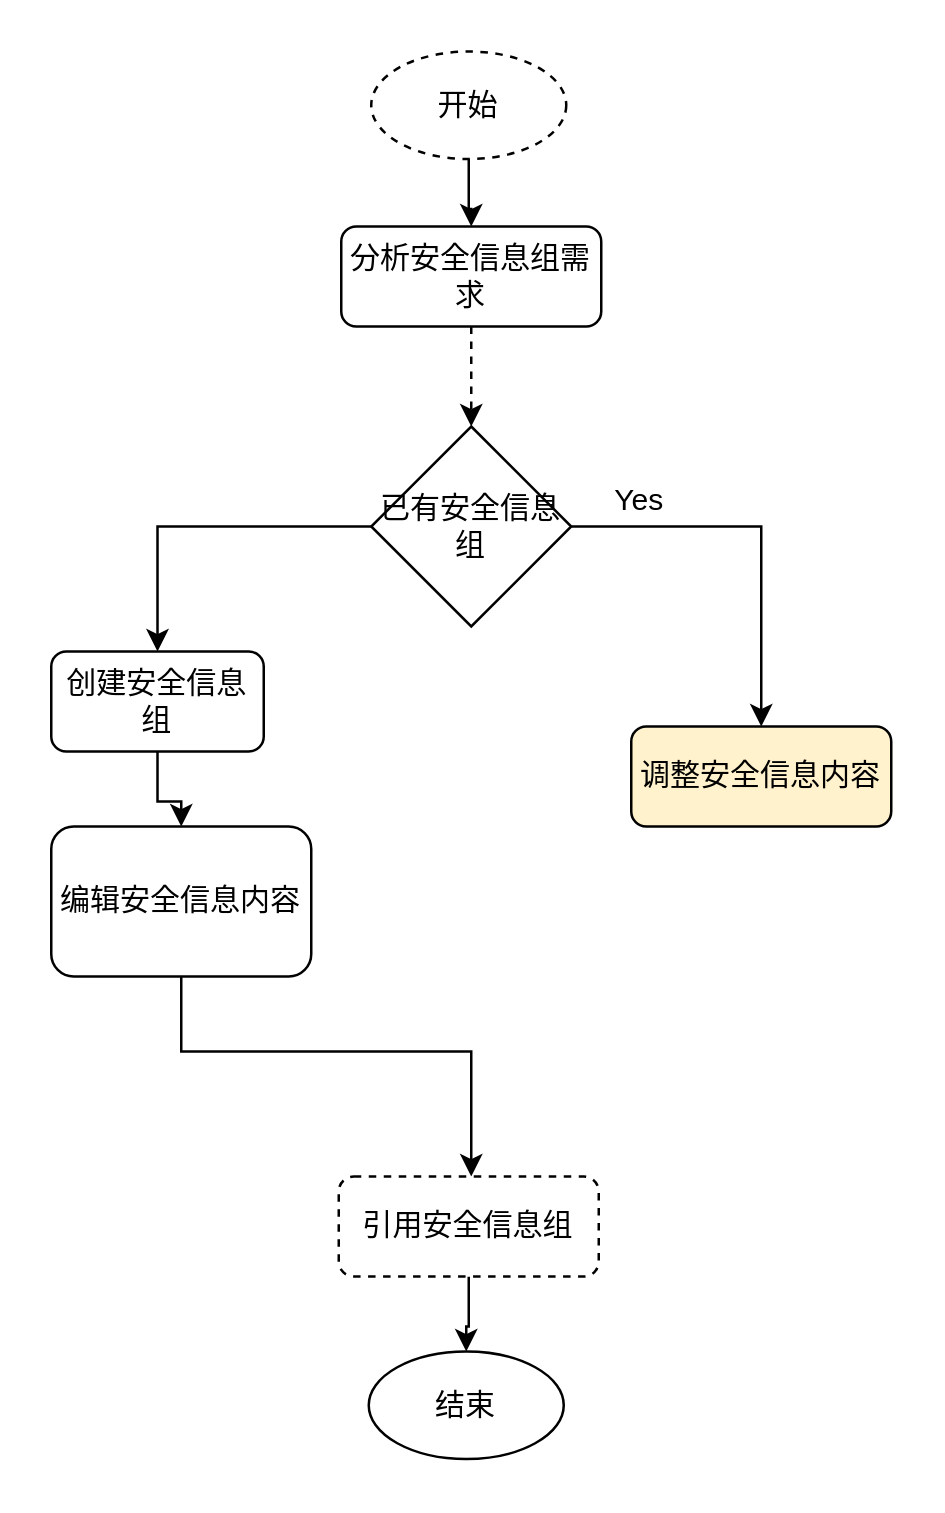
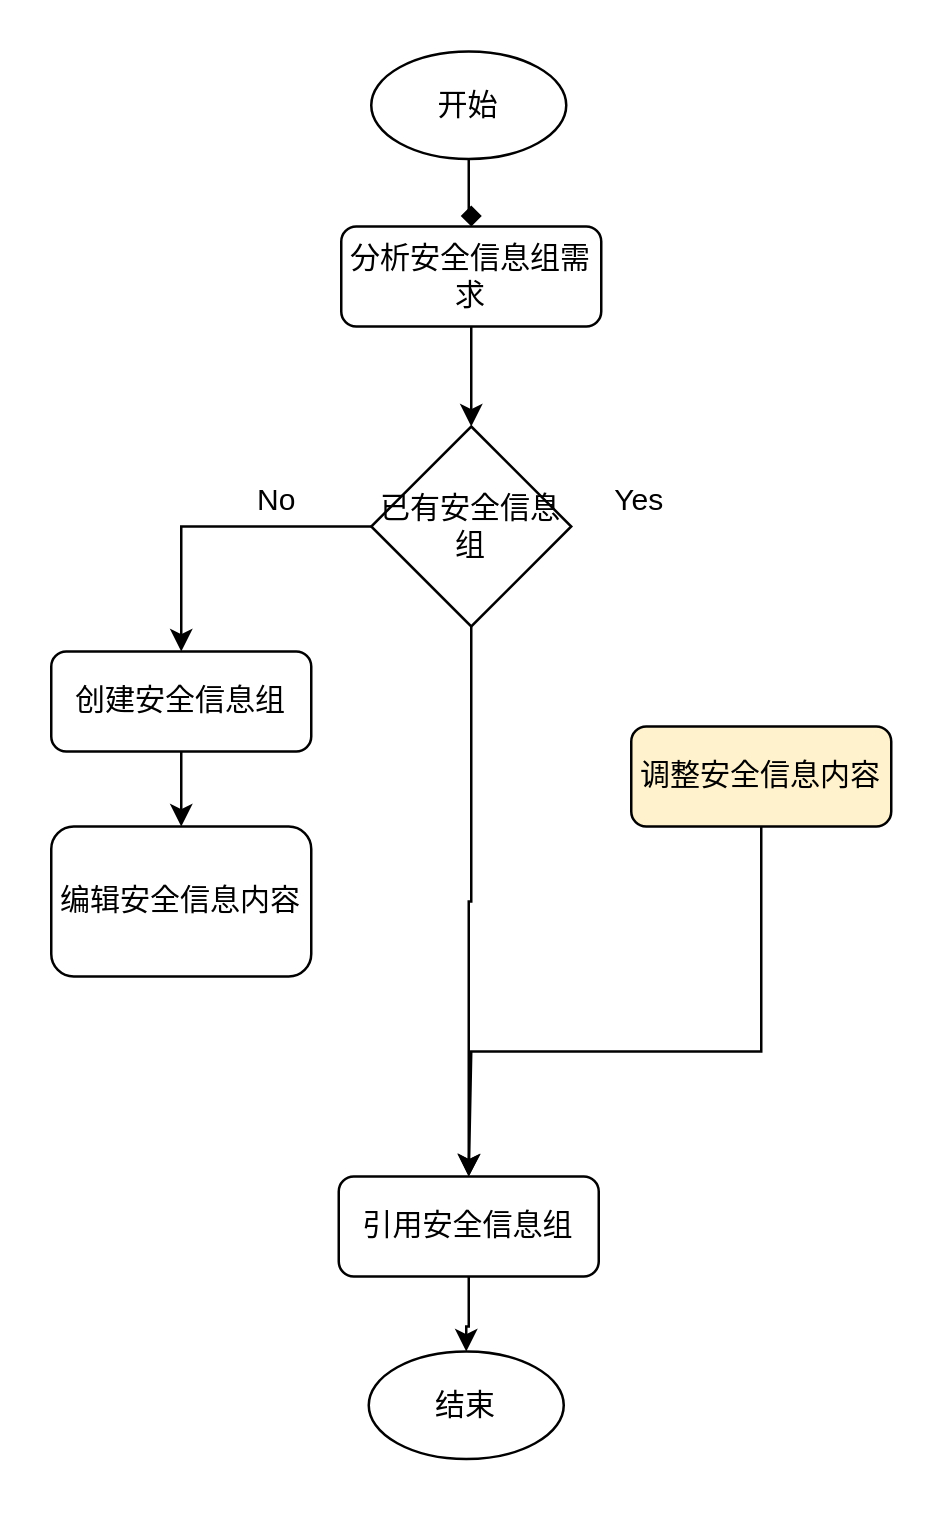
(469, 105) -> (469, 105)
(469, 207) -> (469, 208)
(471, 367) -> (471, 367)
none -> (276, 501)
(758, 526) -> (471, 837)
(158, 701) -> (181, 701)
(285, 1051) -> none
none -> (731, 1051)
(469, 1226) -> (469, 1226)
